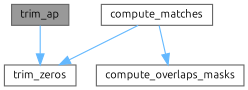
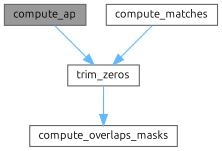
(40, 15) -> (45, 15)
(162, 40) -> (104, 100)
